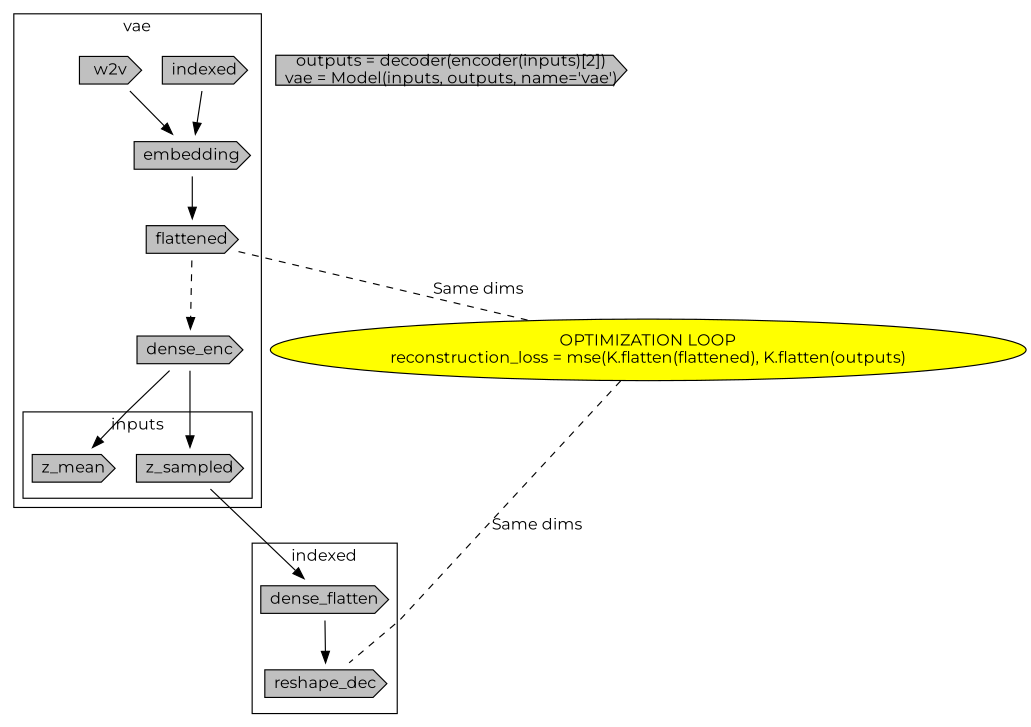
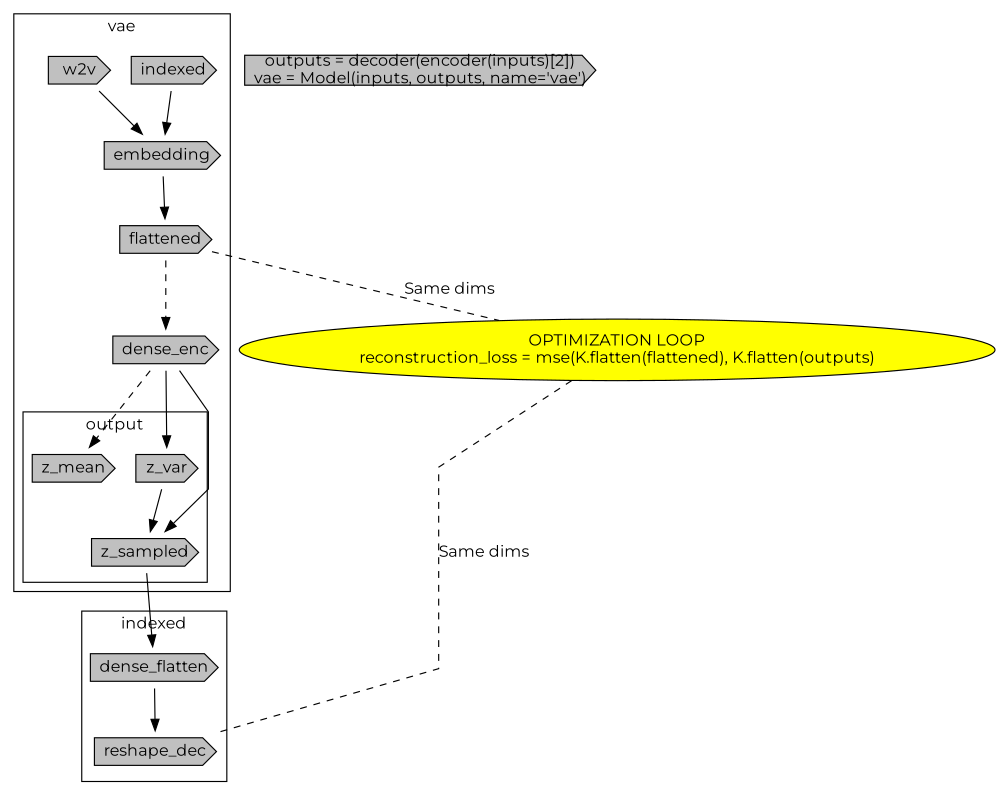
(135, 404) -> (123, 404)
(138, 425) -> (115, 425)
none -> (167, 468)
